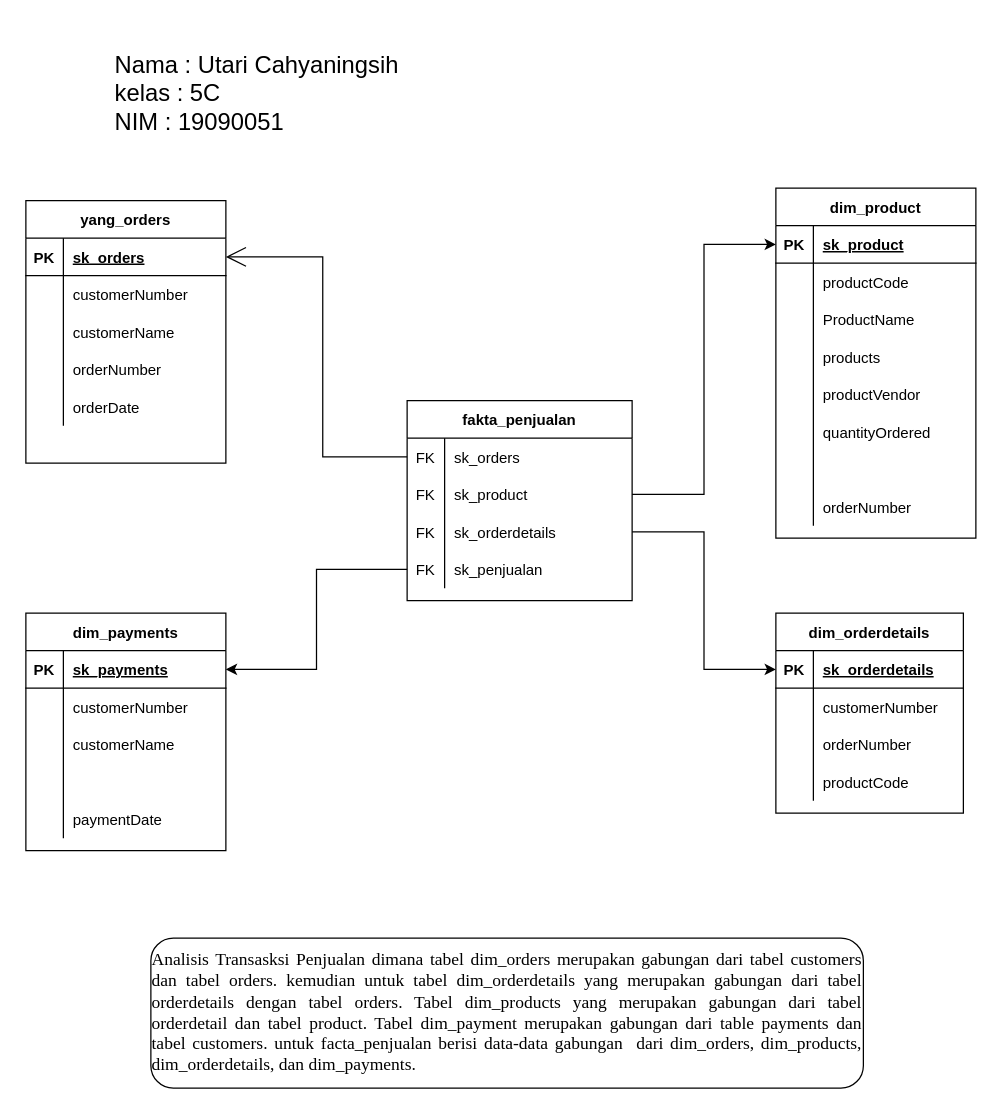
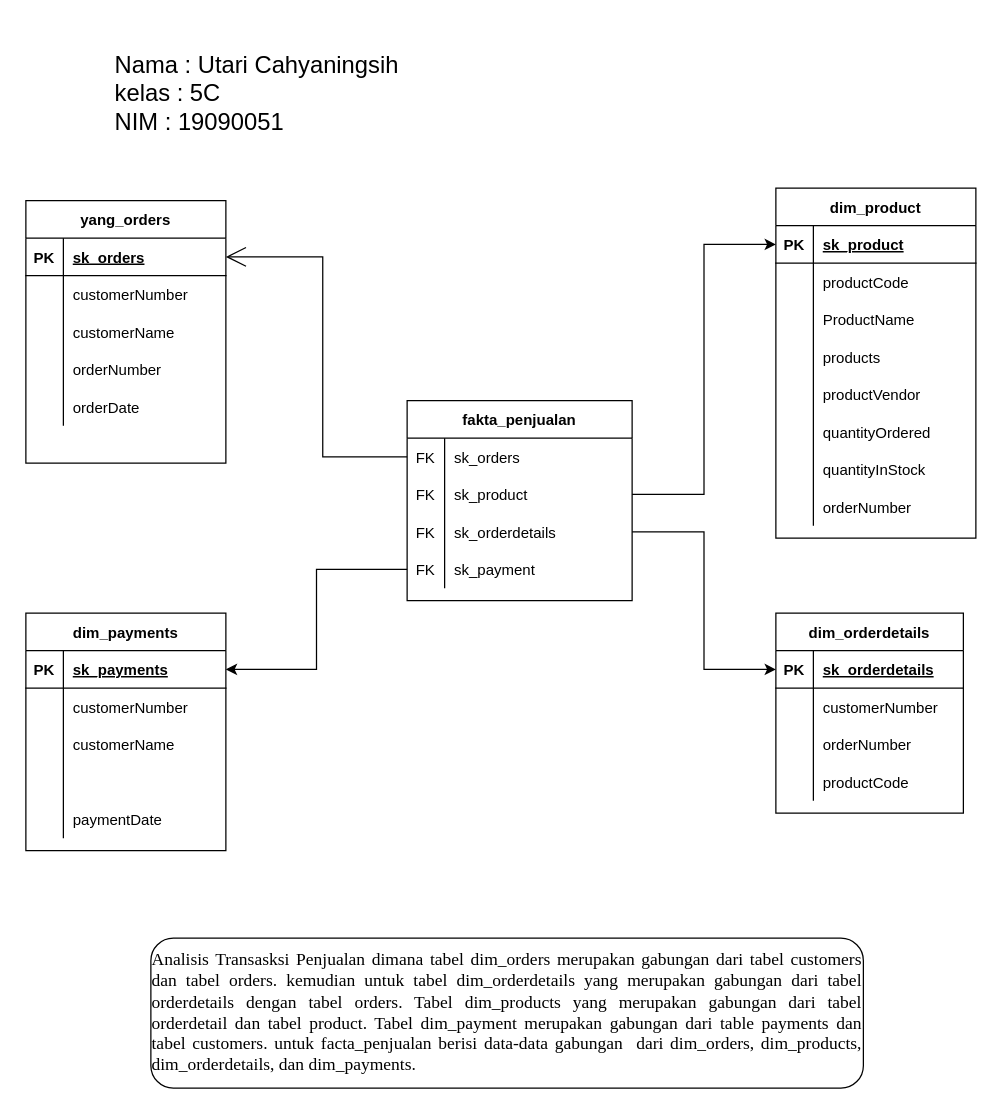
none -> (894, 469)
(502, 570) -> (496, 570)
